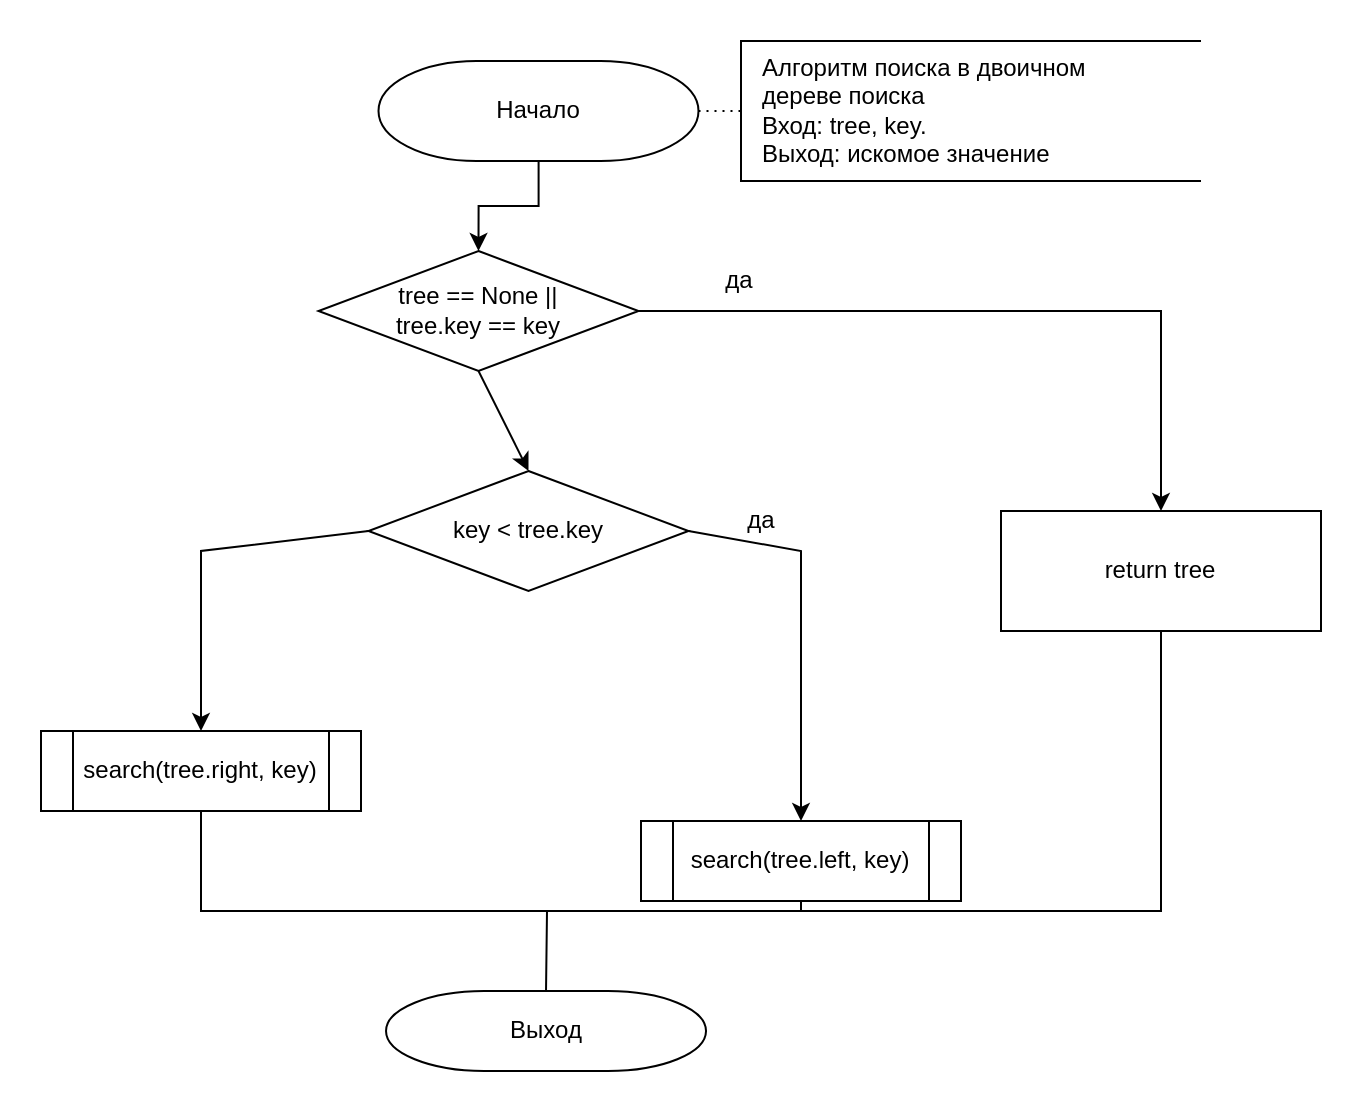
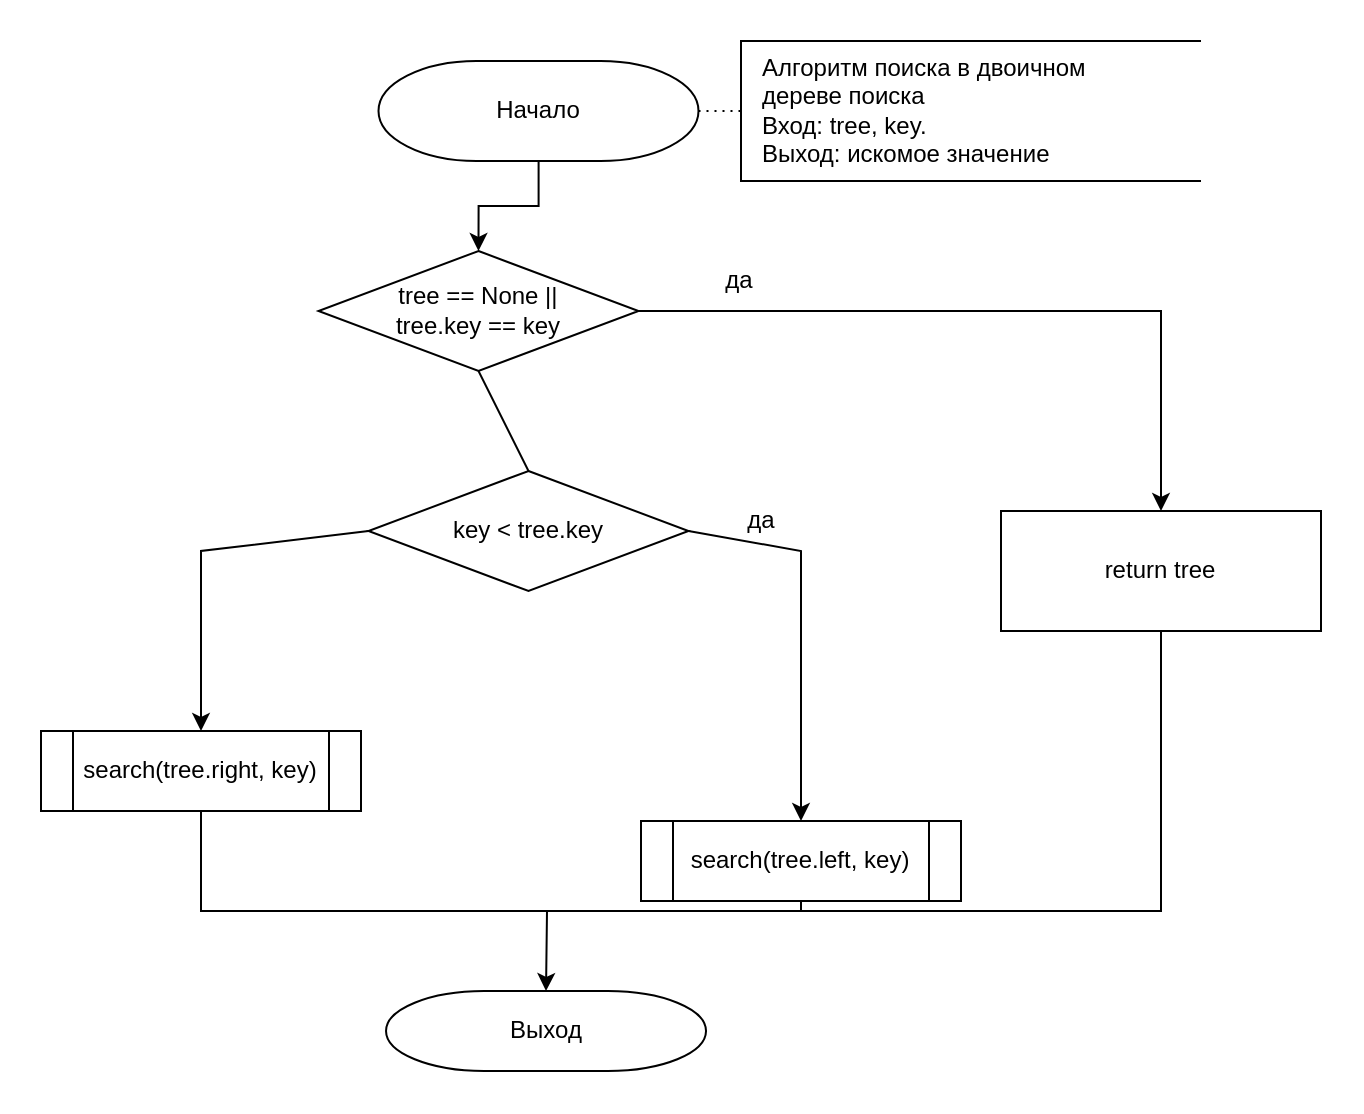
(521, 457) -> (524, 462)
(546, 981) -> (546, 976)
